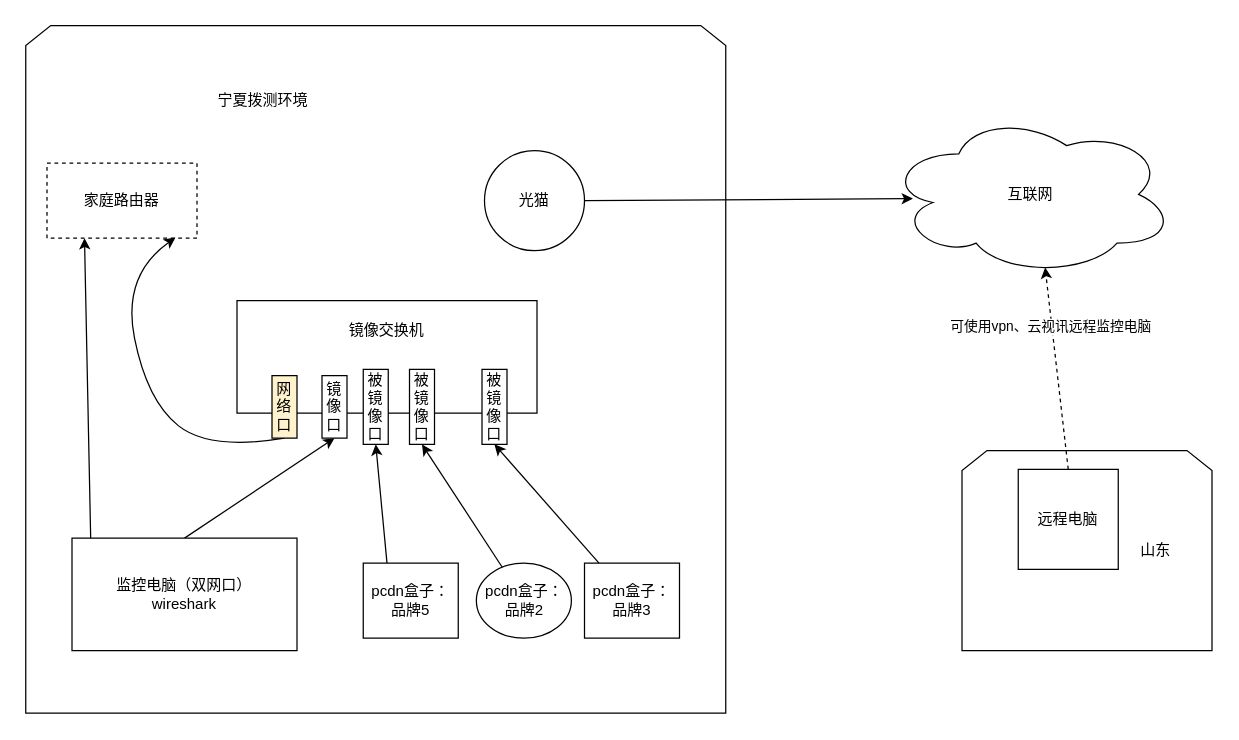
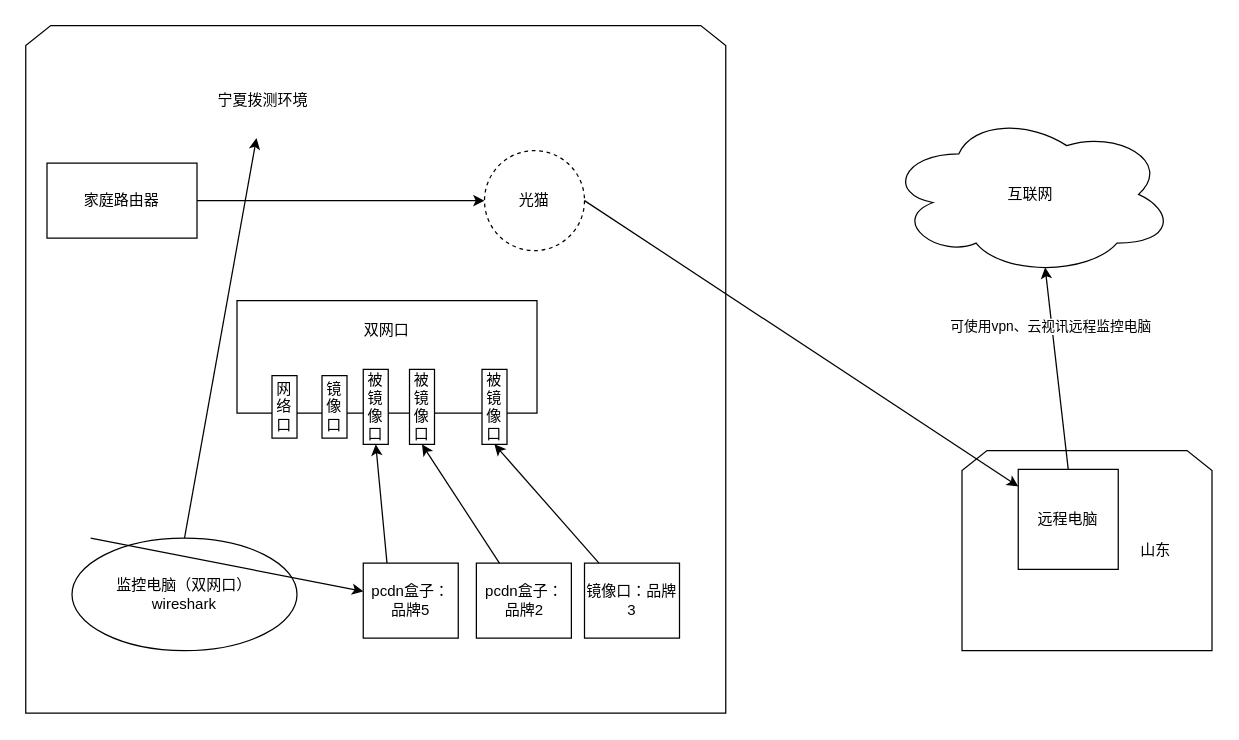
(745, 200) -> (798, 341)
(122, 201) -> (122, 201)
none -> (336, 201)
(534, 201) -> (534, 201)
(387, 357) -> (387, 357)
(148, 384) -> none
(88, 392) -> (222, 564)
(1060, 401) -> (1060, 401)
(284, 407) -> (284, 407)
(256, 490) -> (220, 342)
(184, 594) -> (184, 594)
(524, 601) -> (524, 601)
(632, 601) -> (632, 601)
